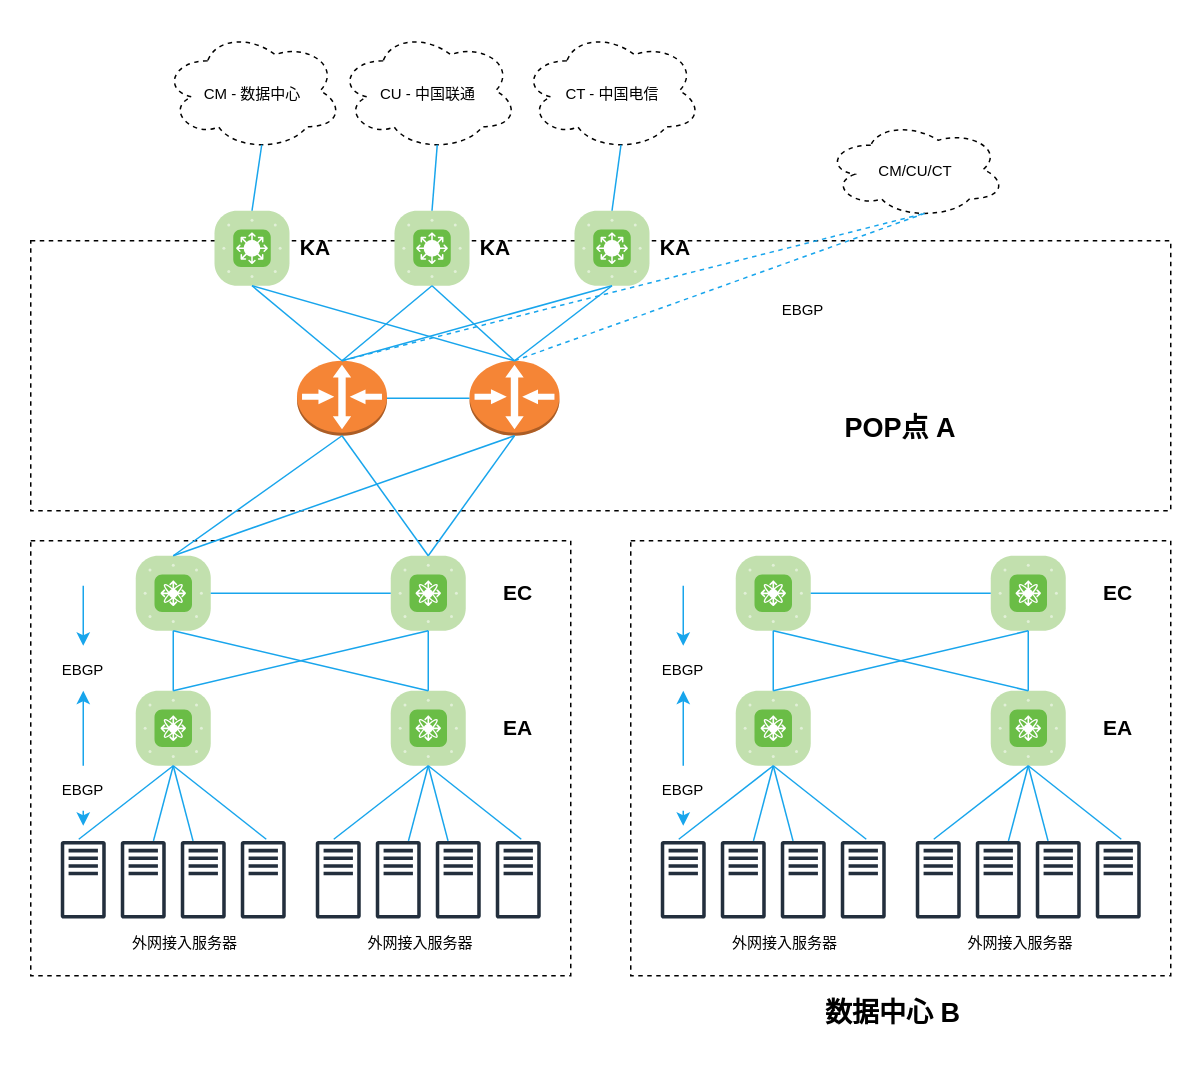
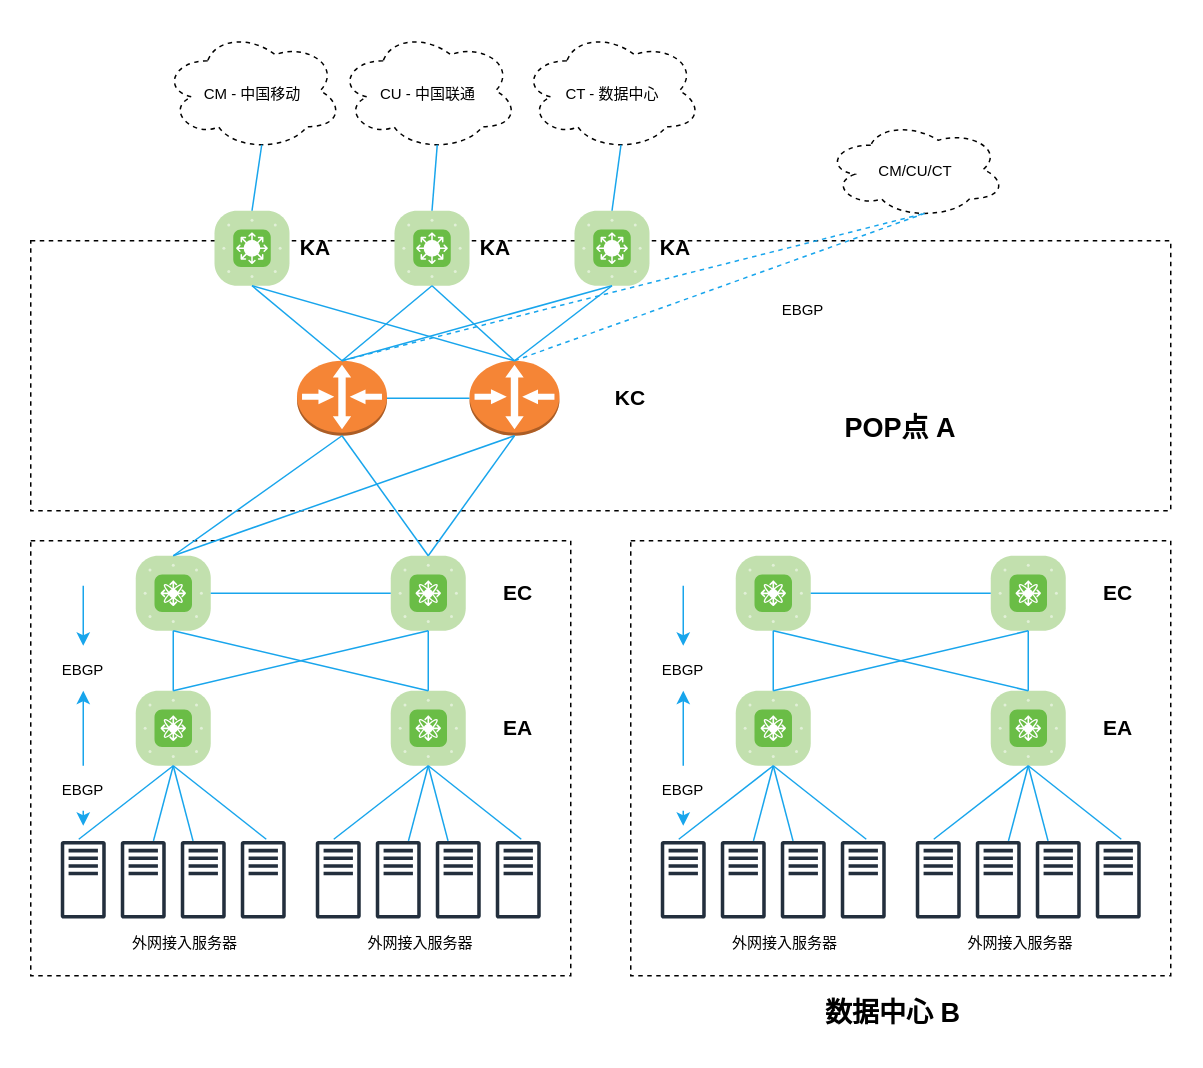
(253, 91) -> (253, 91)
(613, 91) -> (613, 91)
none -> (631, 398)
